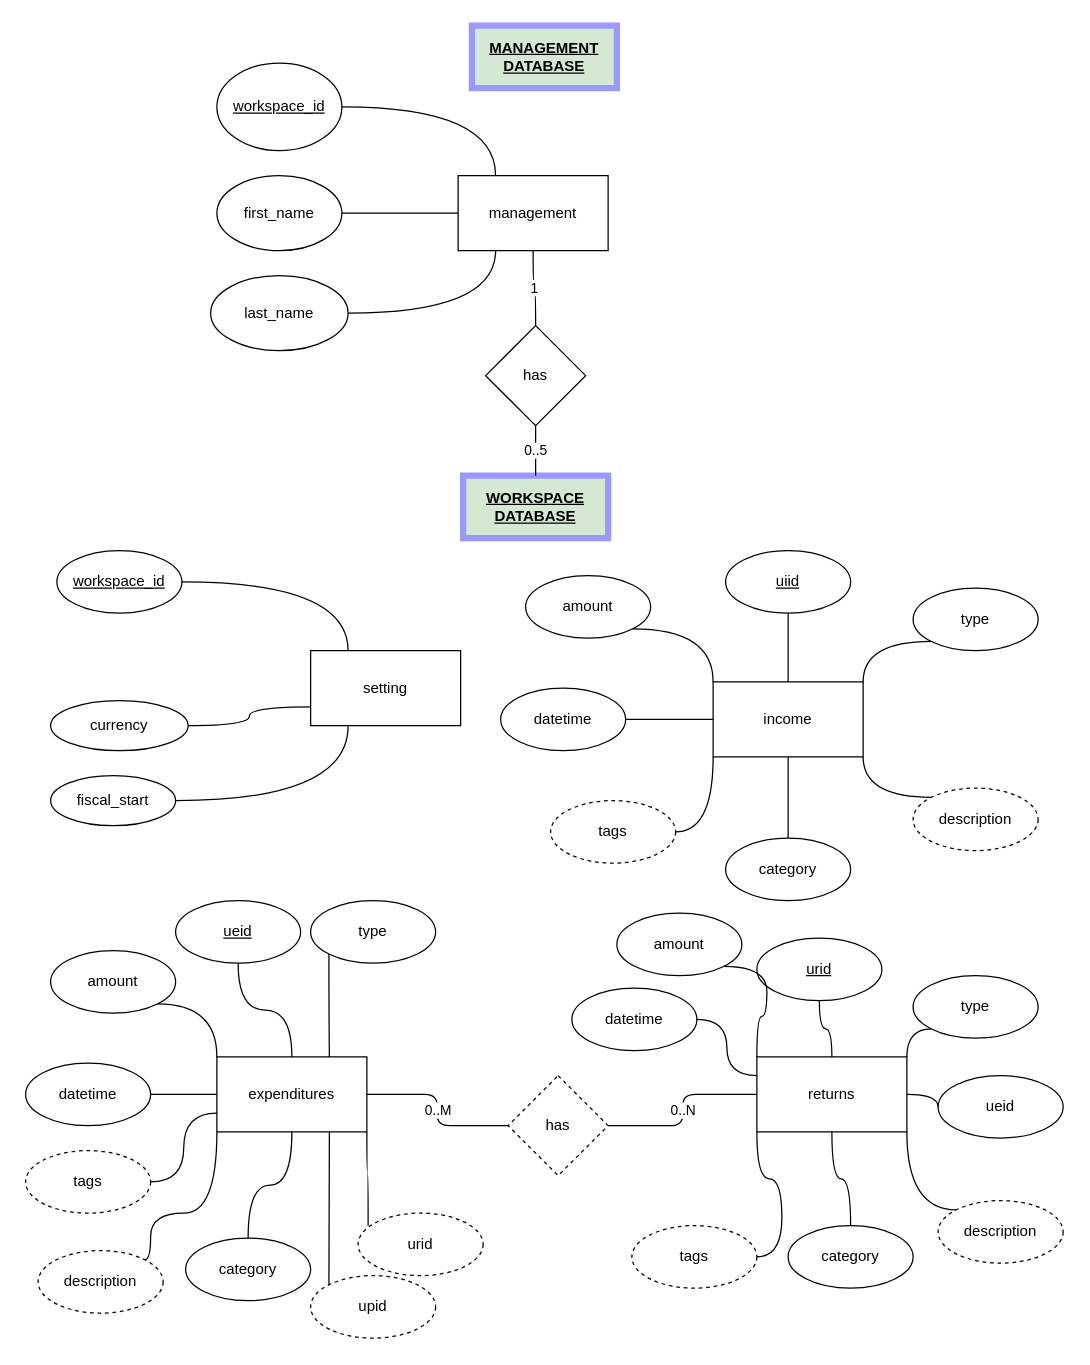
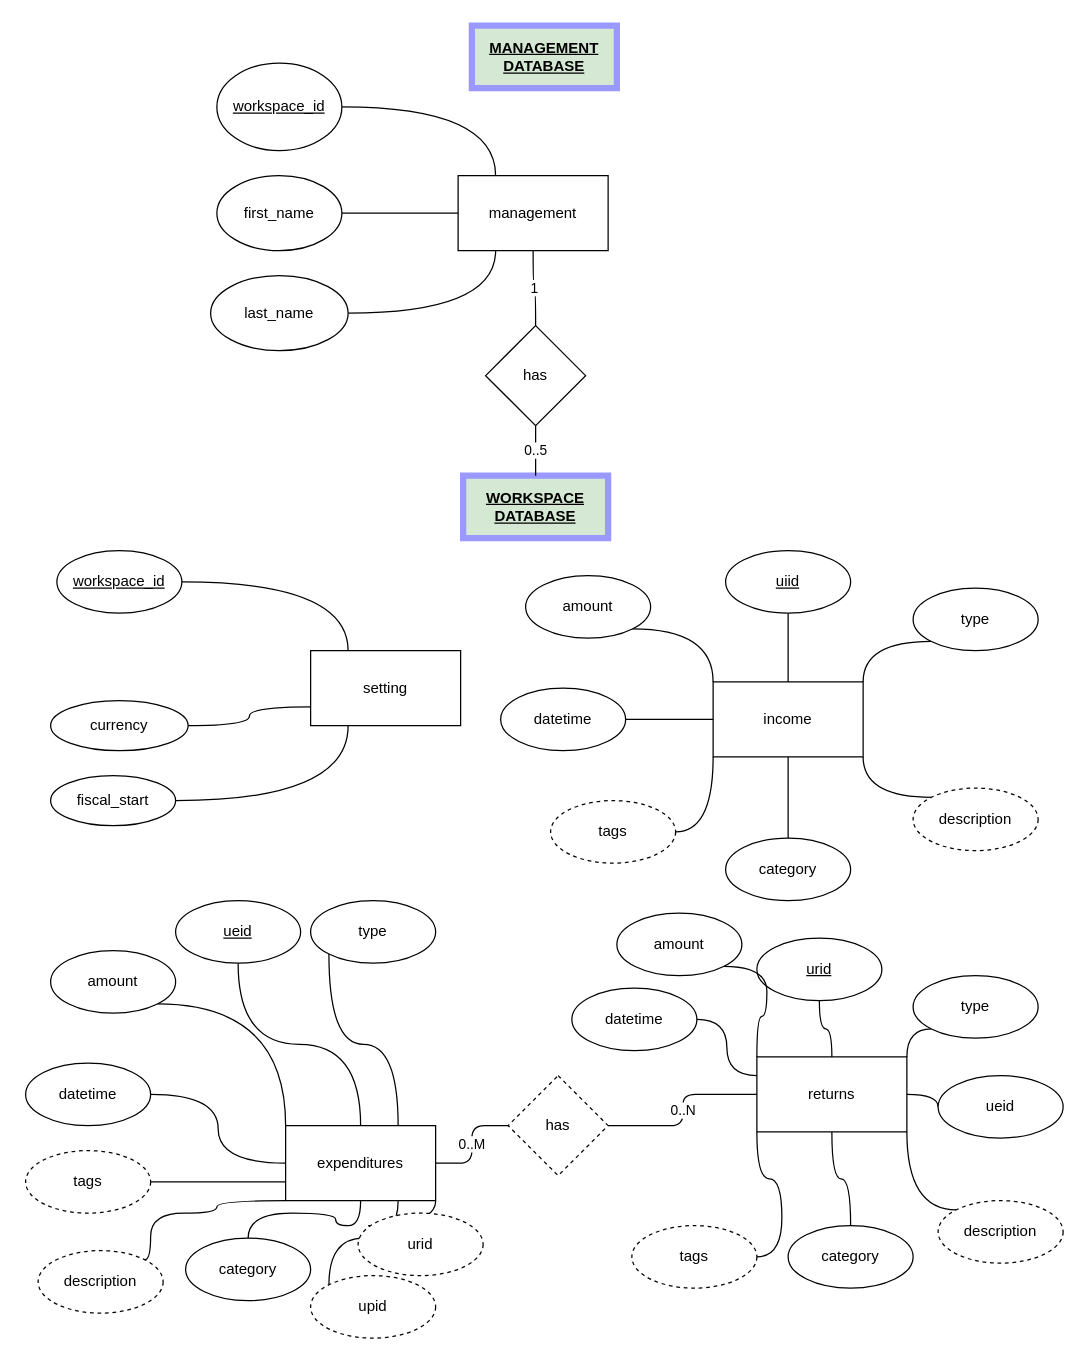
(292, 1094) -> (361, 1163)
